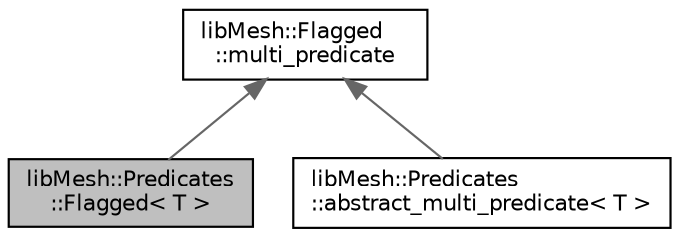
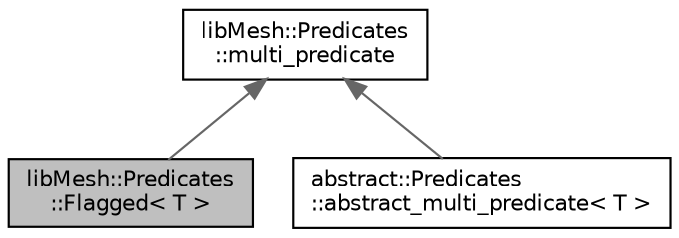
(305, 45) -> (305, 45)
(482, 193) -> (482, 193)
